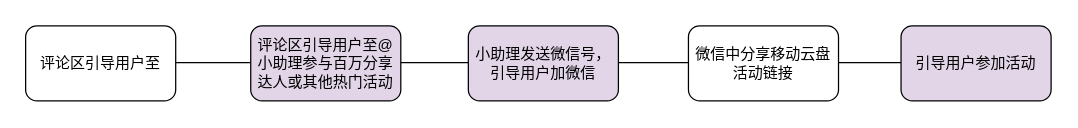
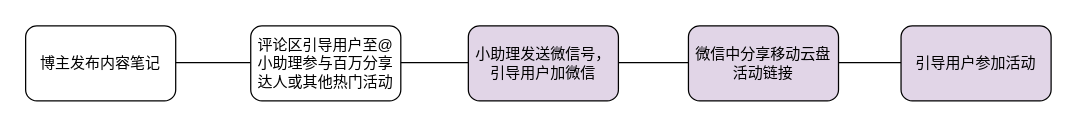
(101, 63) -> (101, 63)
(326, 63) -> (326, 63)
(763, 63) -> (763, 63)
